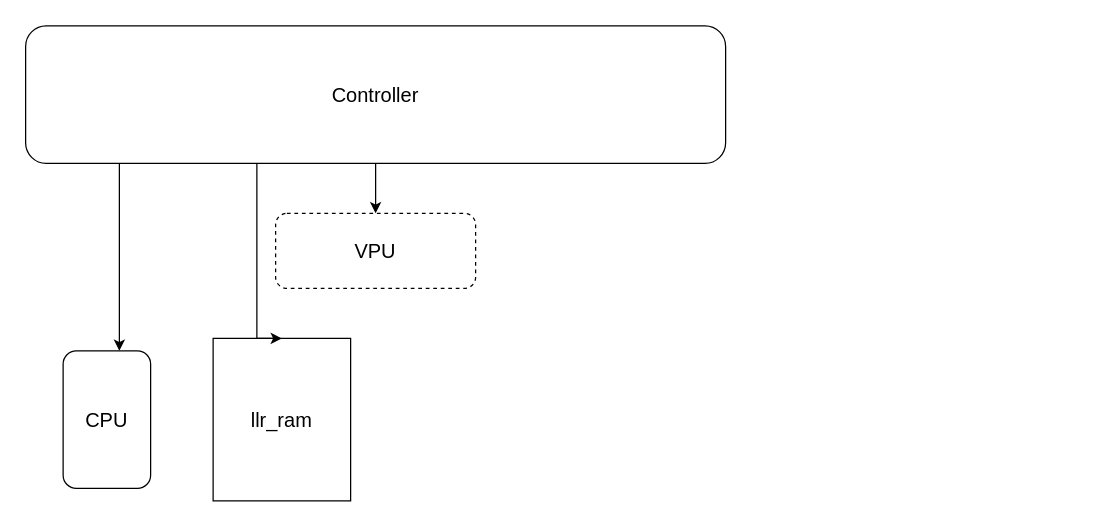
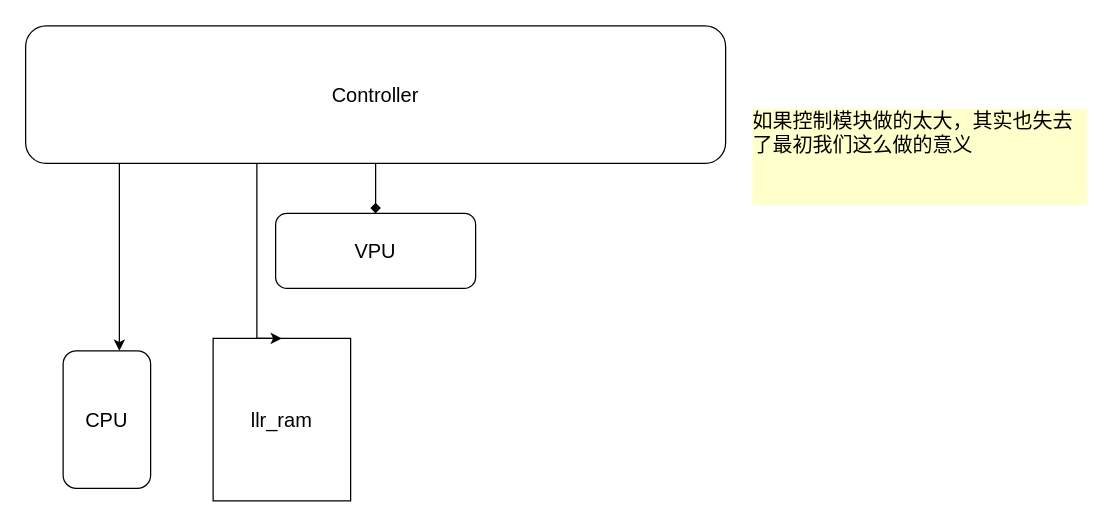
none -> (919, 157)
(376, 203) -> (376, 202)
(376, 251) -> (376, 251)
